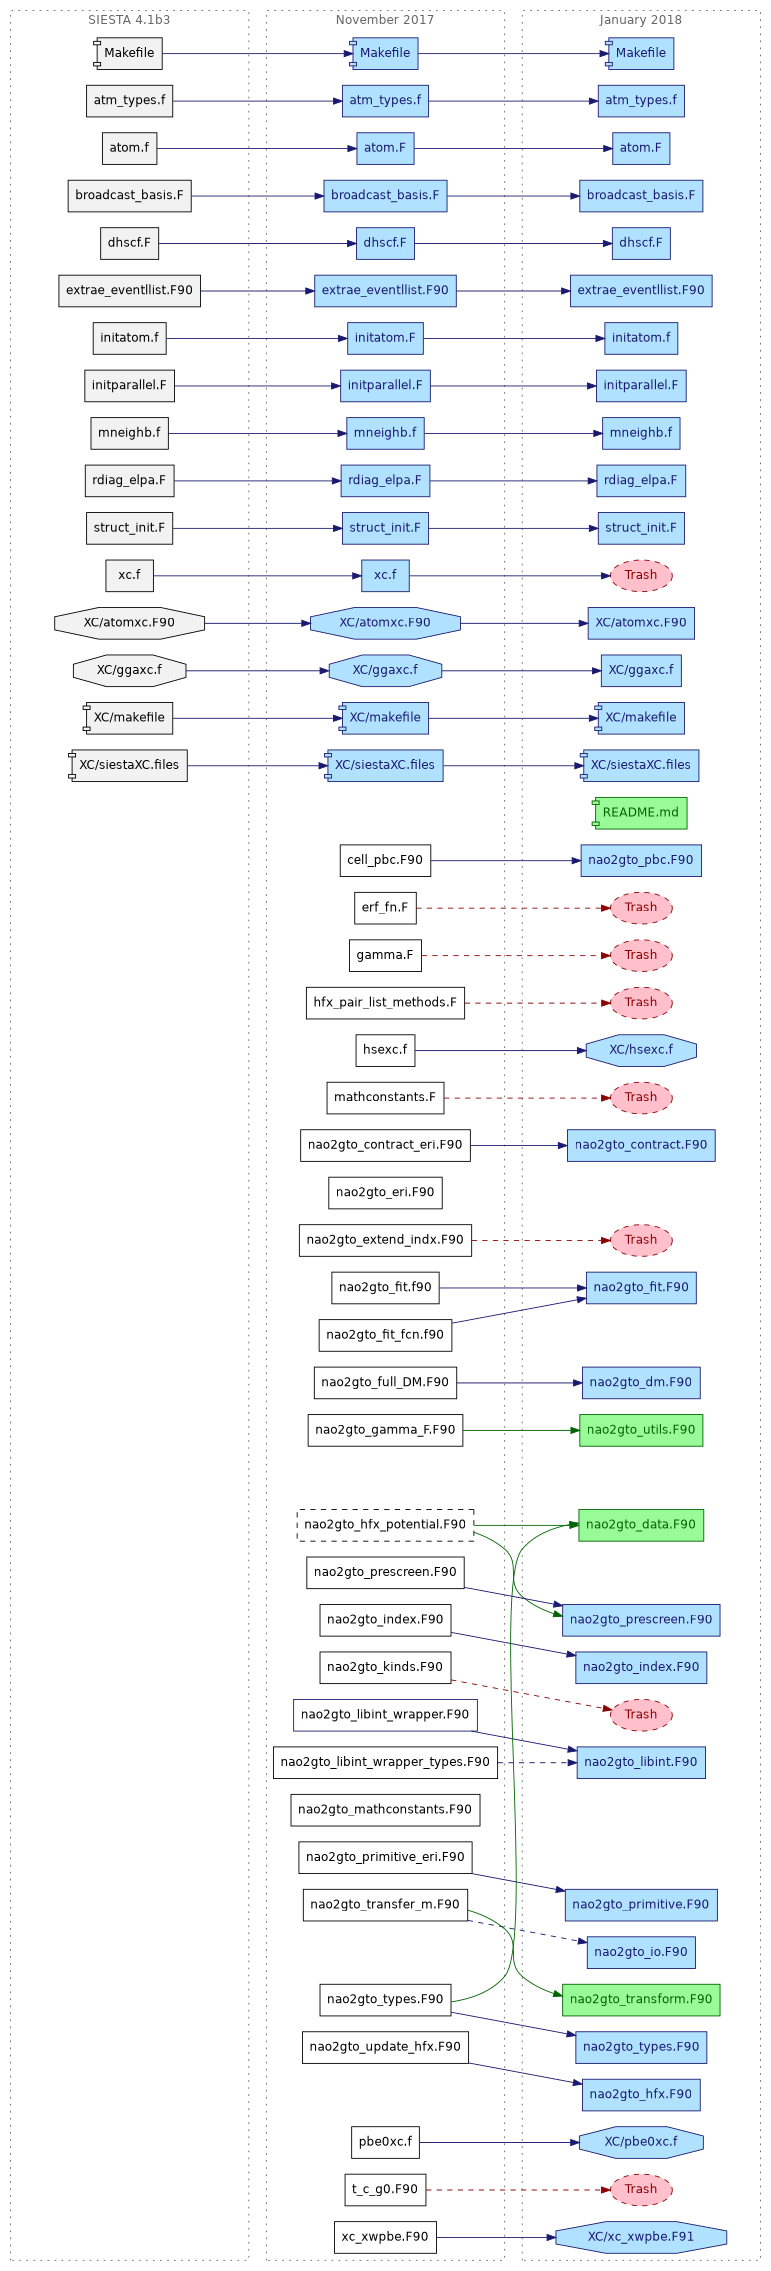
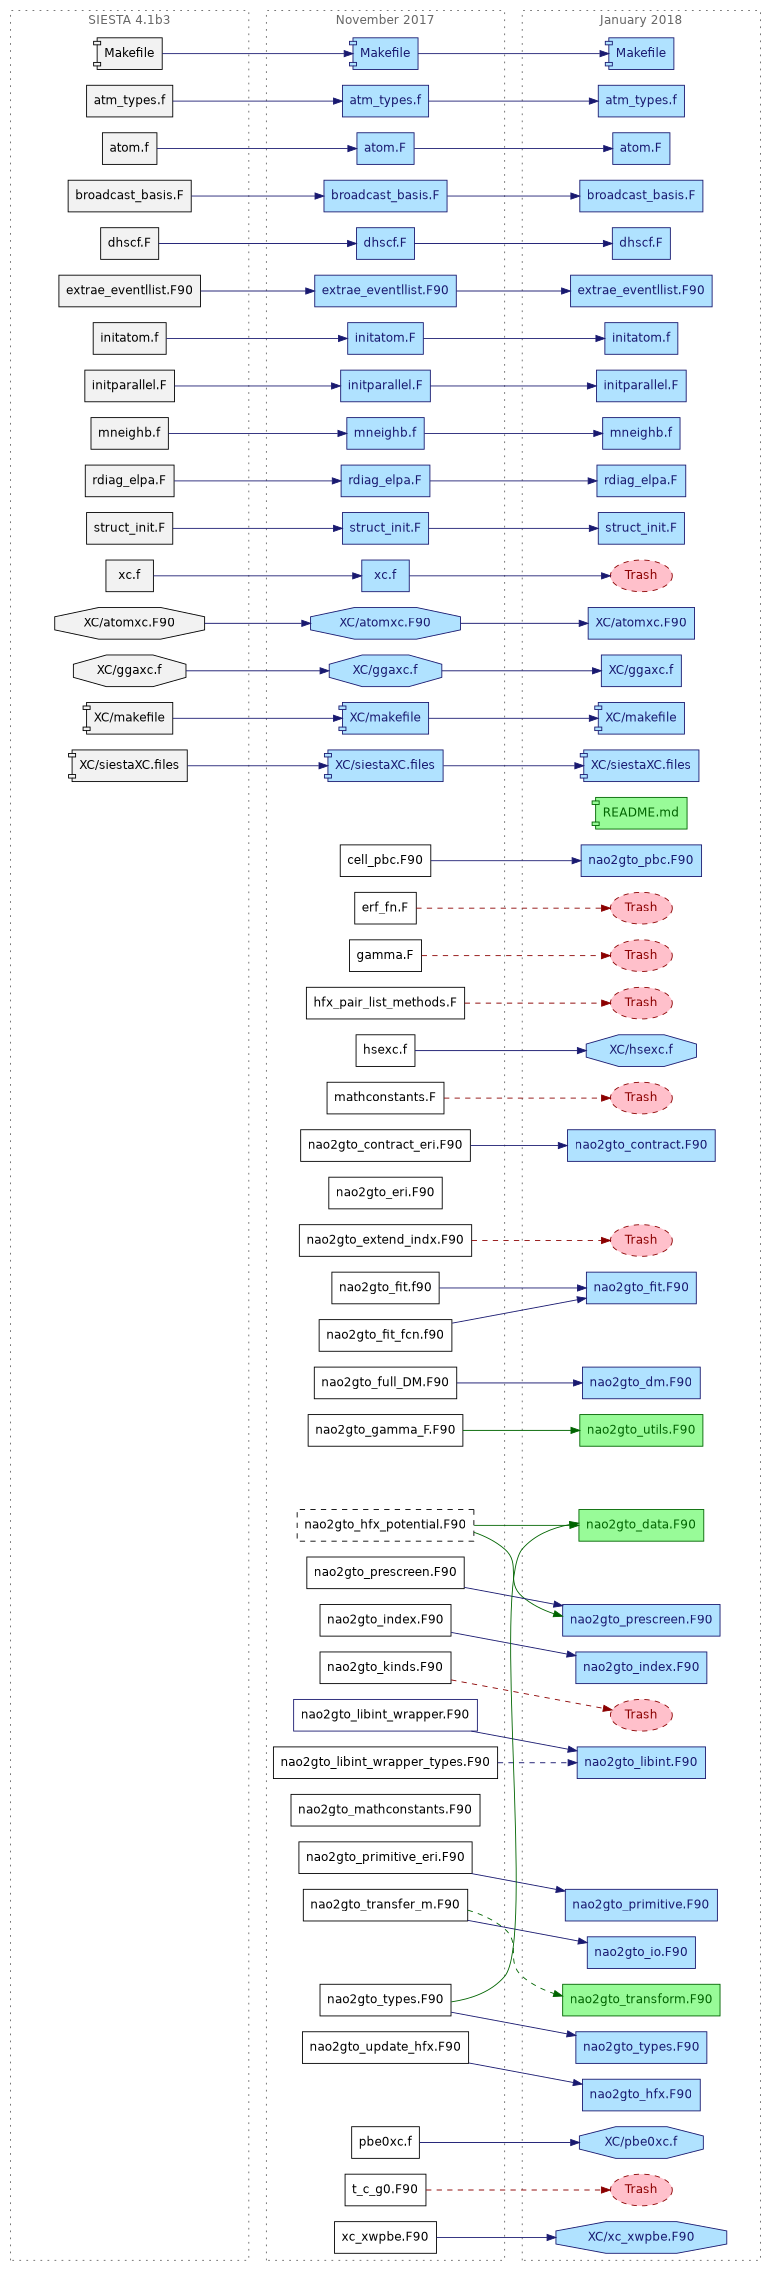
(529, 1932) -> (529, 1932)
(514, 1963) -> (514, 1963)
(641, 2237) -> (641, 2237)
